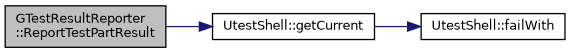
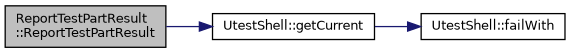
(86, 27) -> (86, 27)
